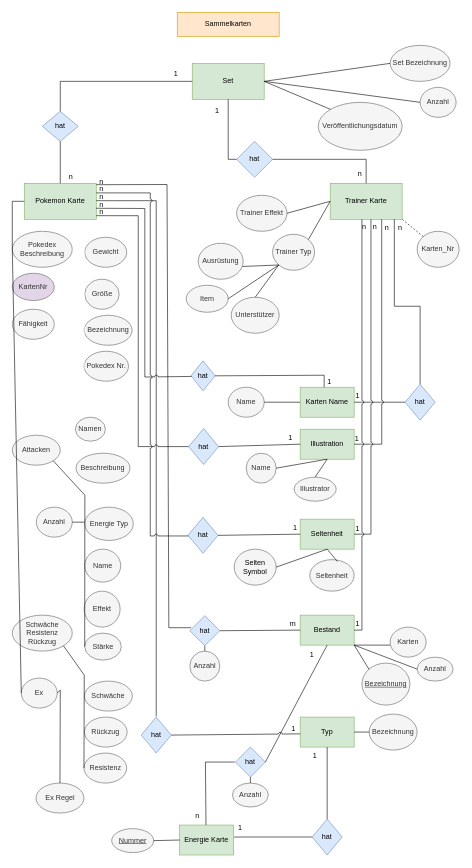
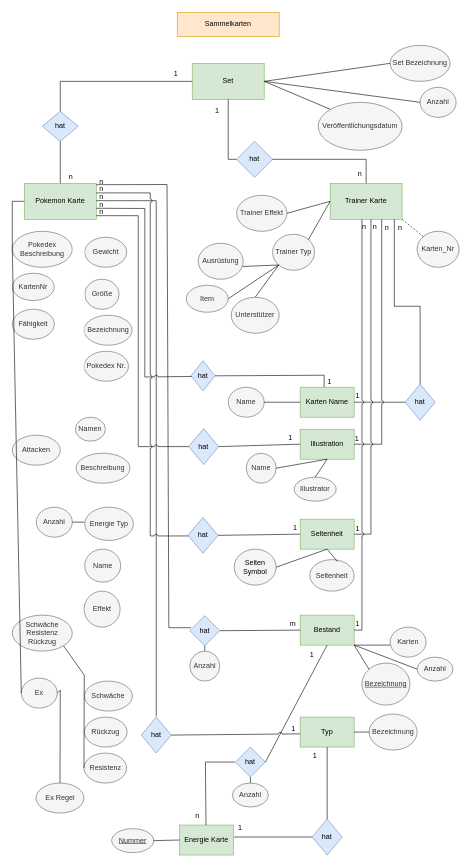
(33, 287) -> (33, 287)
(85, 547) -> none
(103, 647) -> none
